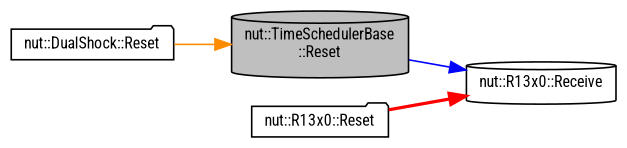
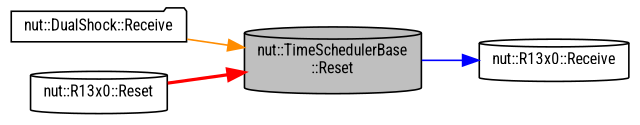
(92, 44) -> (99, 27)
(419, 104) -> (198, 79)
(320, 122) -> (99, 92)
